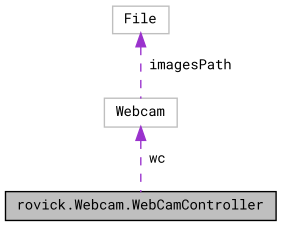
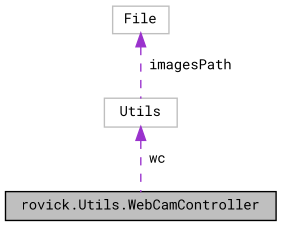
(141, 113) -> (141, 113)
(141, 206) -> (141, 206)
